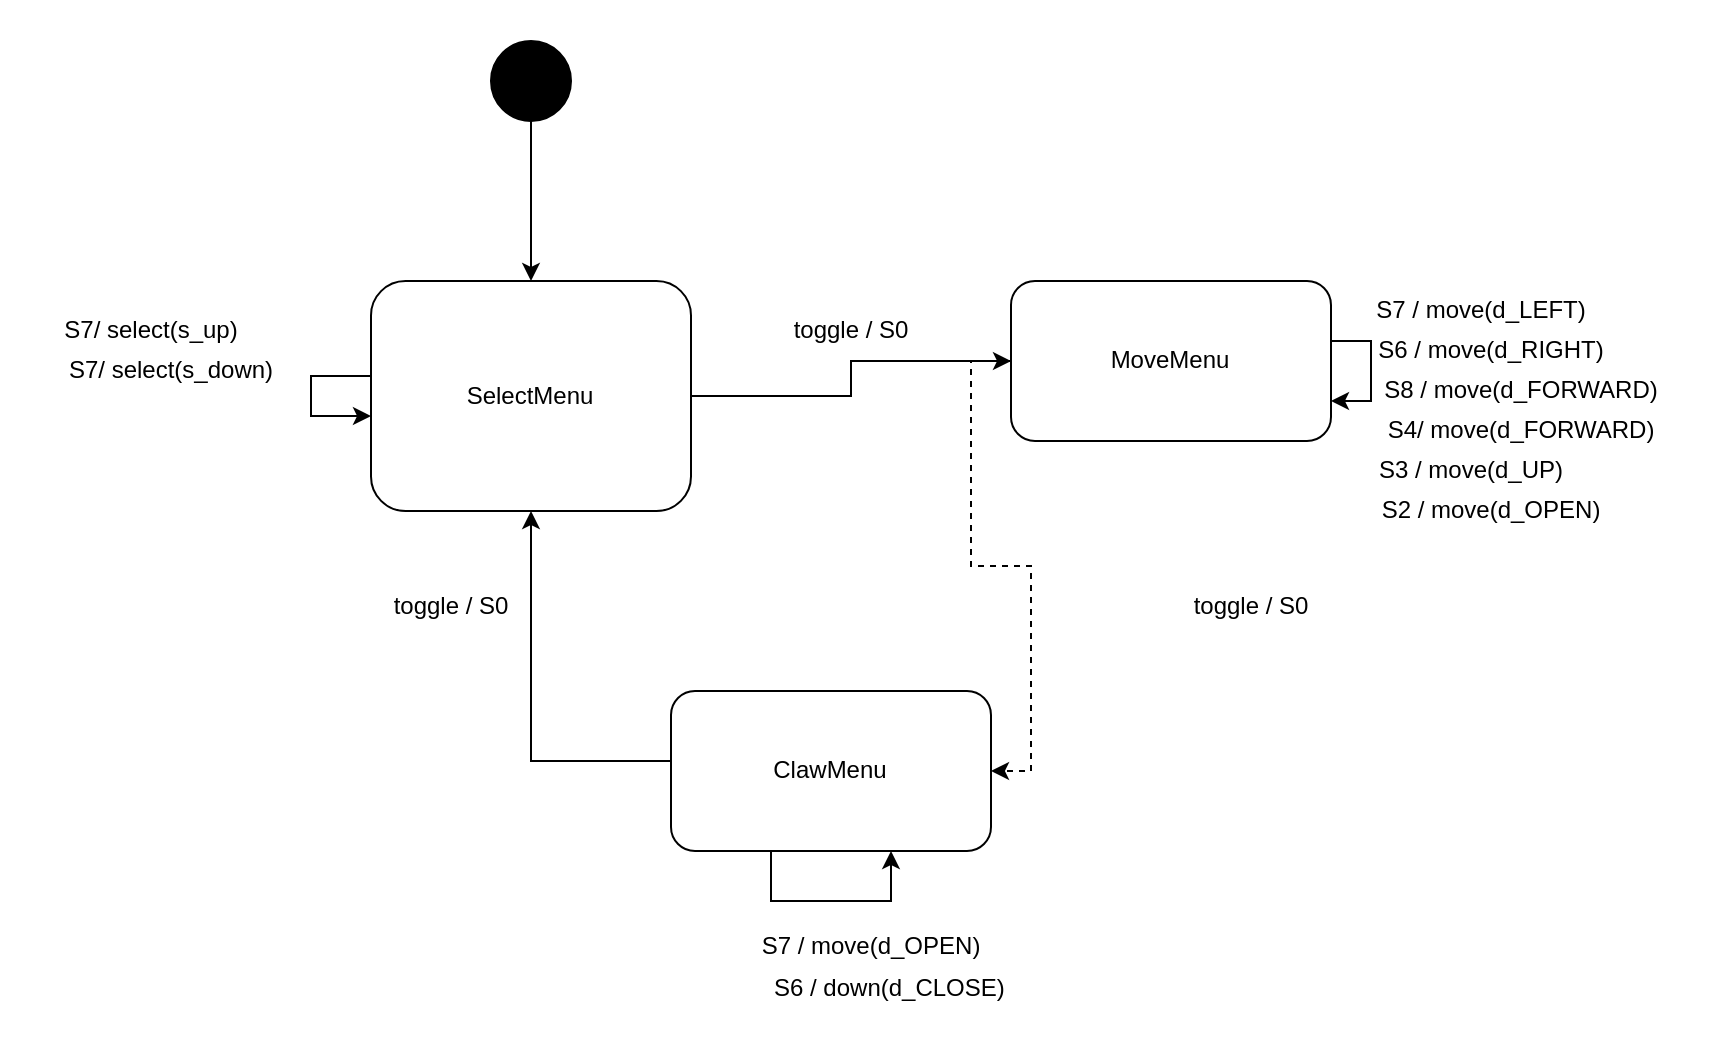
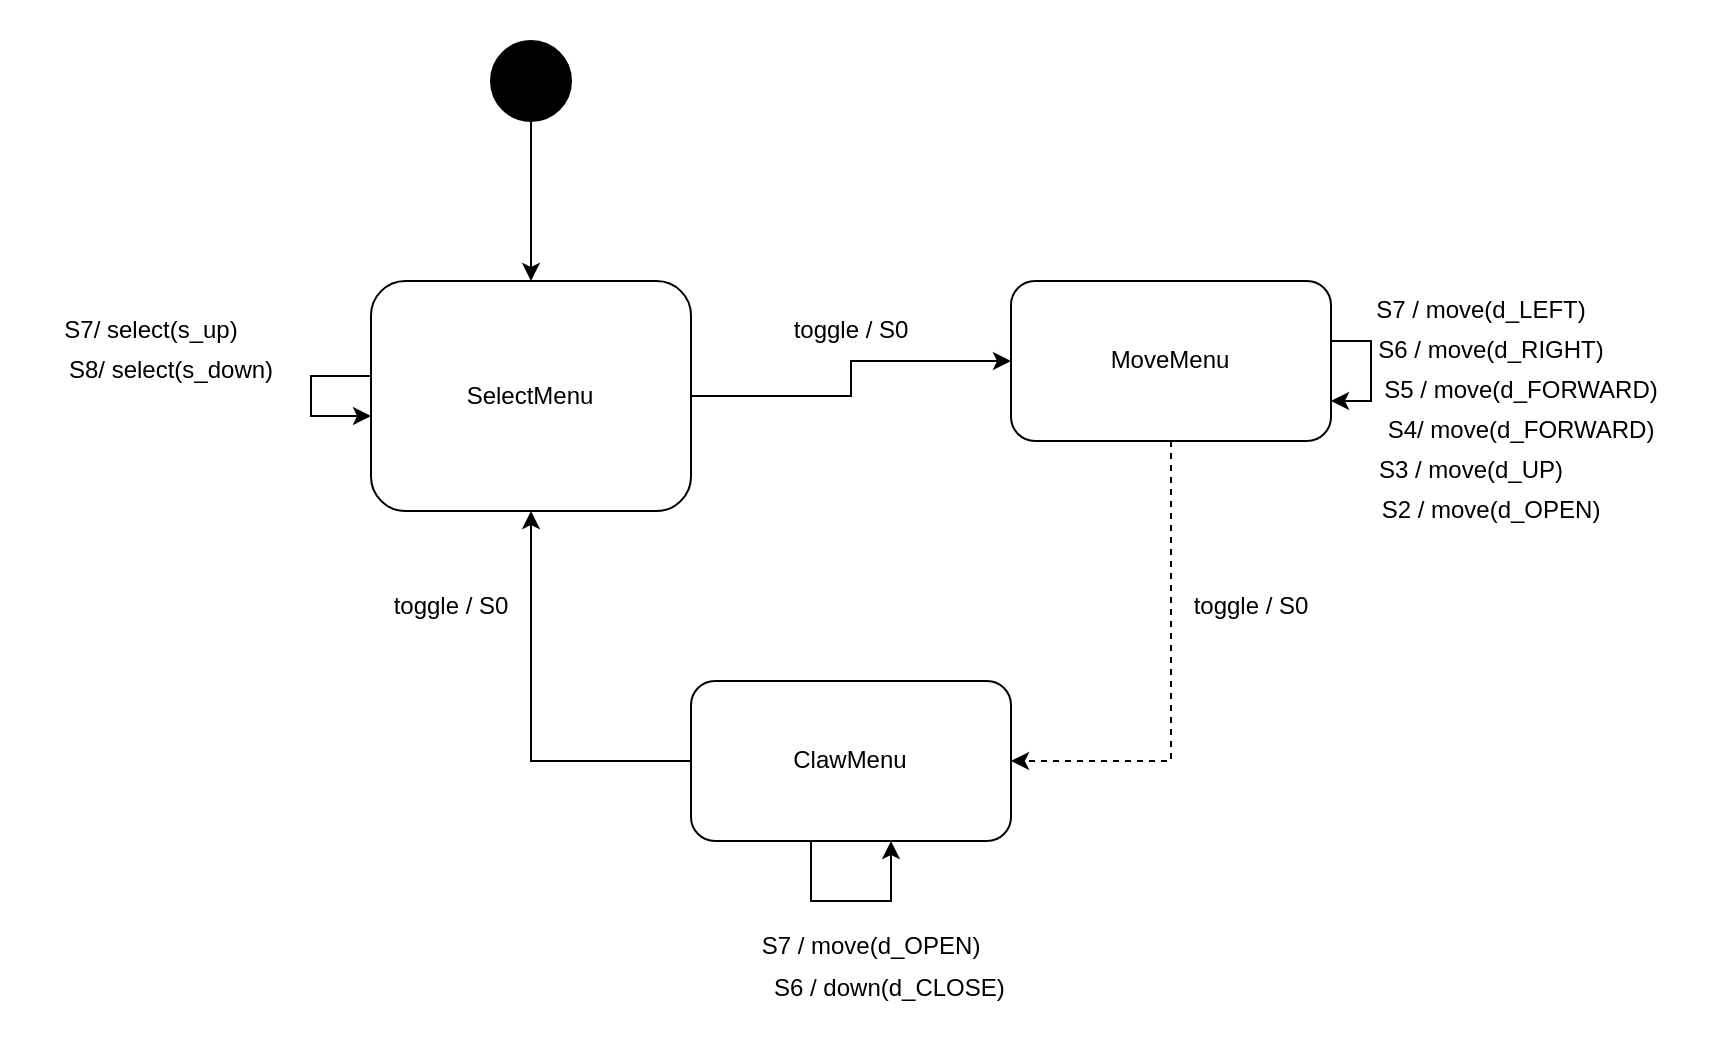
(172, 371) -> (172, 371)
(1522, 391) -> (1522, 391)
(831, 771) -> (851, 761)
